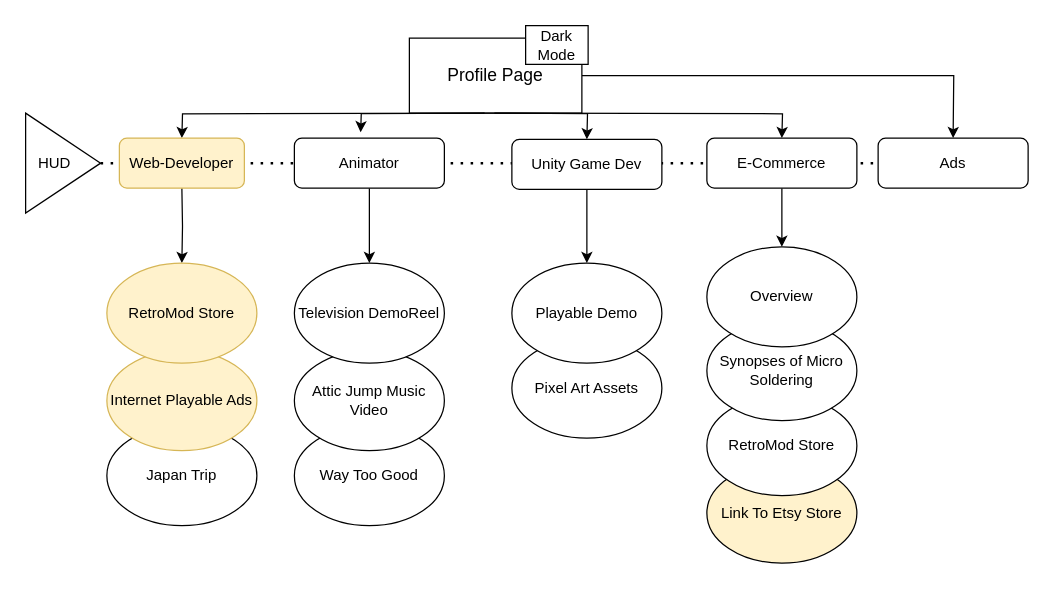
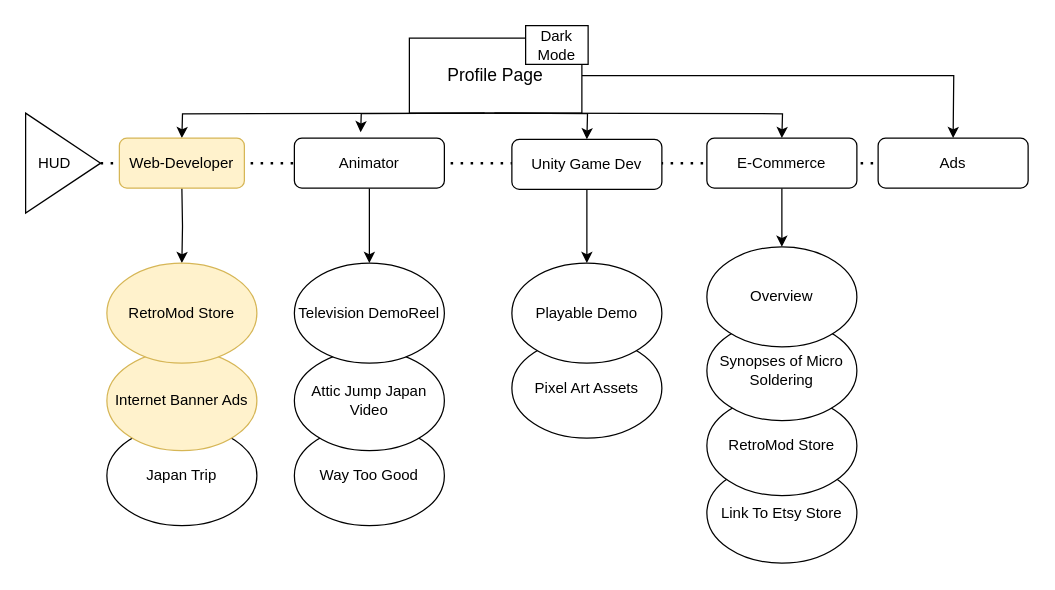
(182, 401) -> (182, 401)
(369, 401) -> (369, 401)
(782, 513) -> (782, 513)
